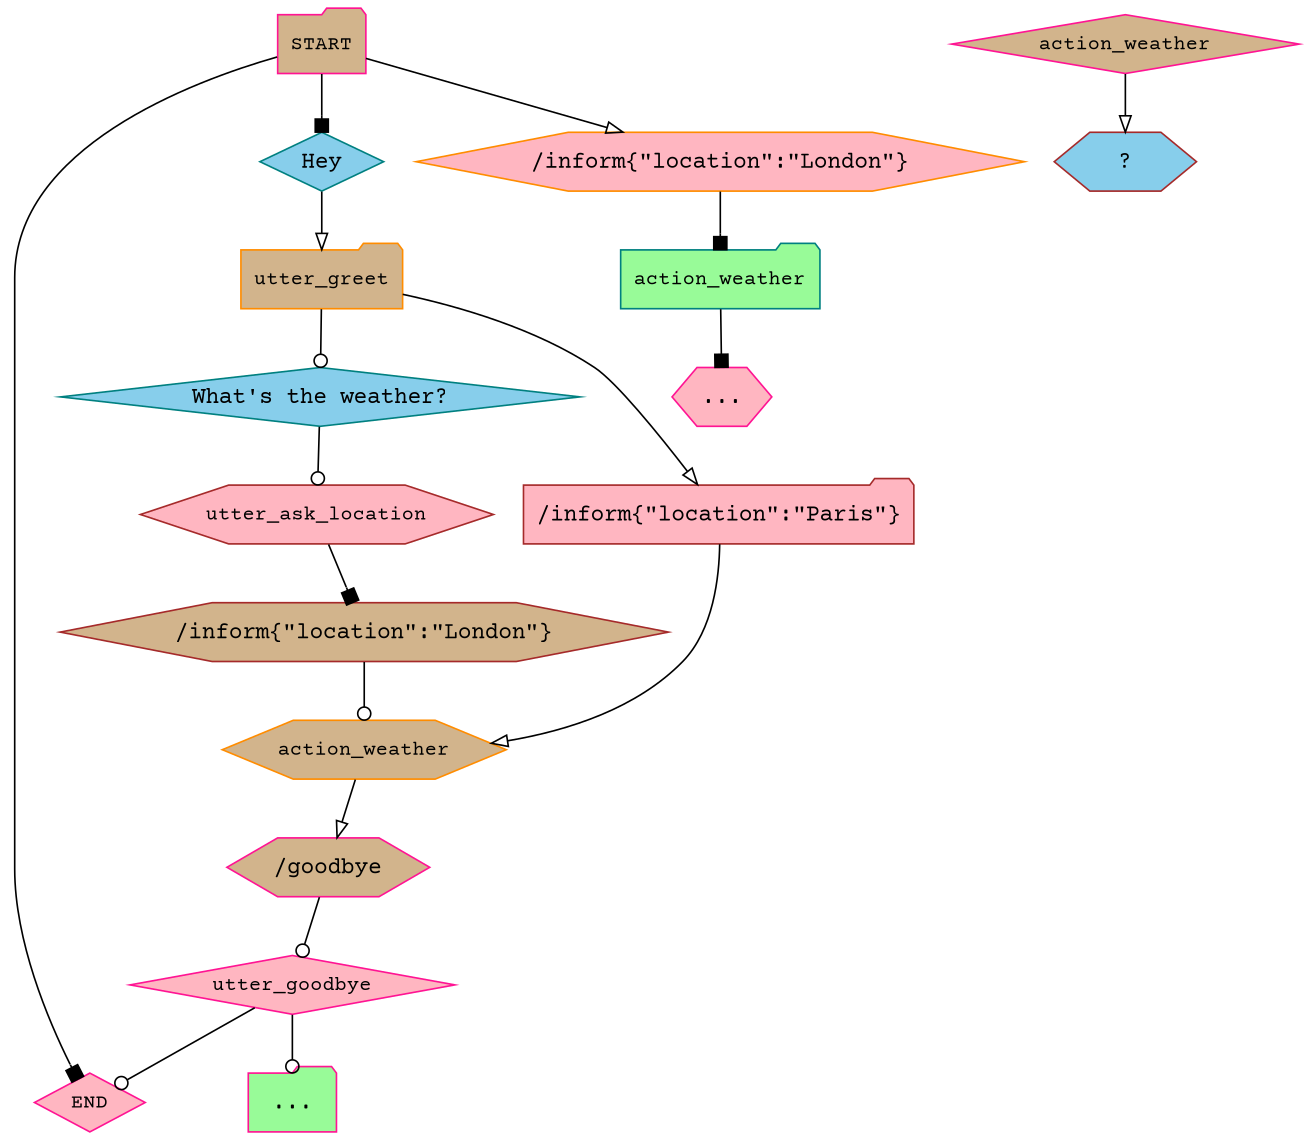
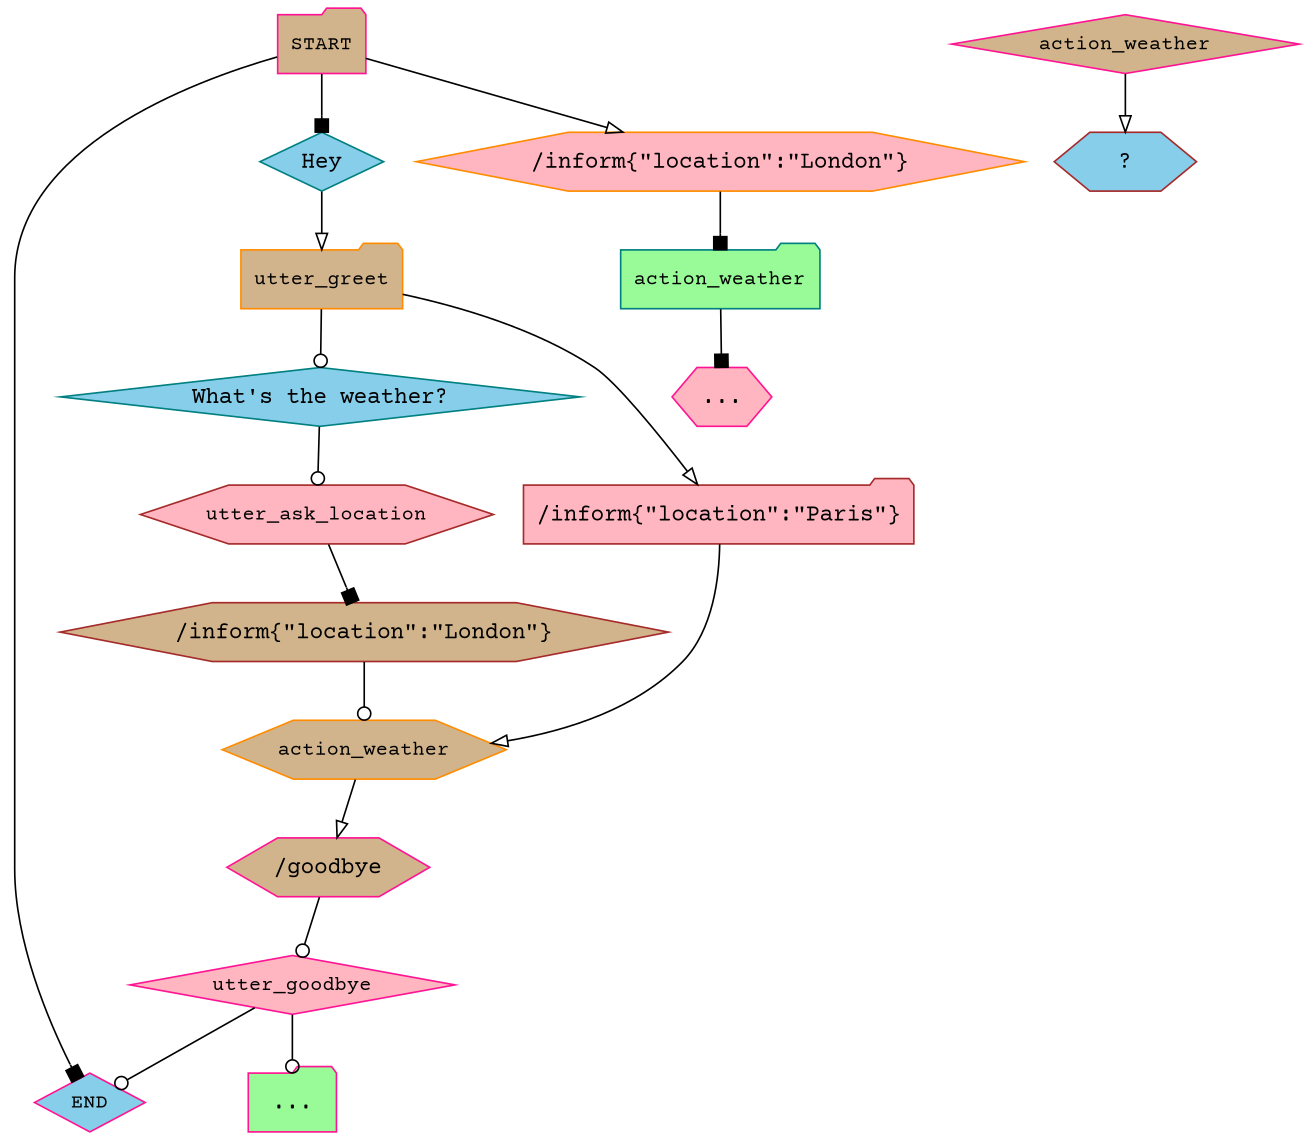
(90, 1102) -> (90, 1102)
